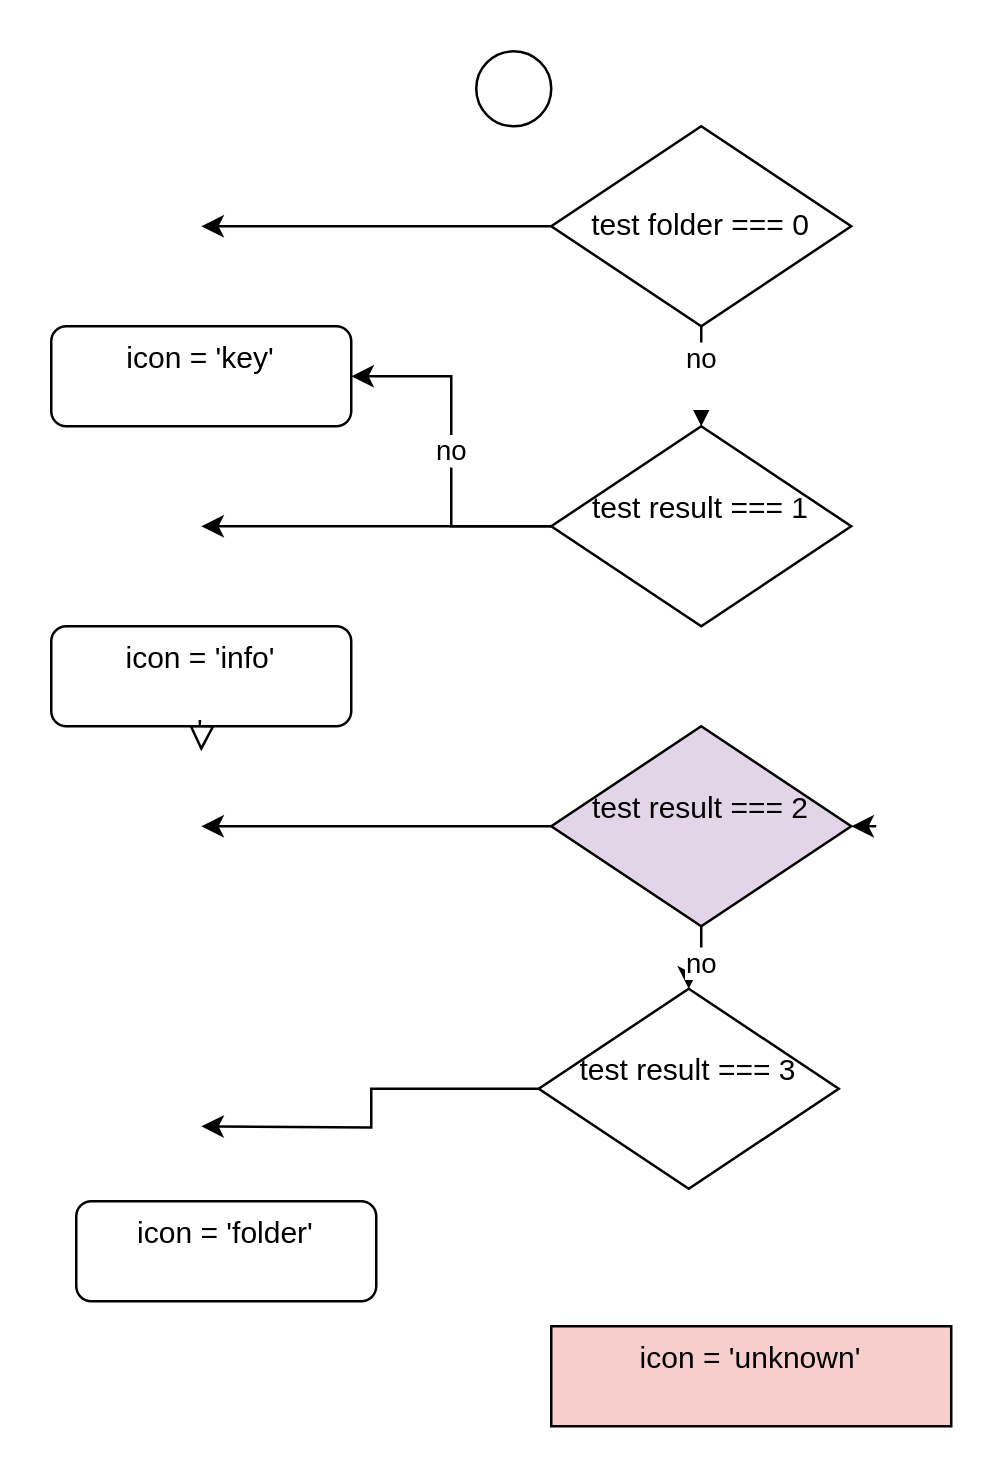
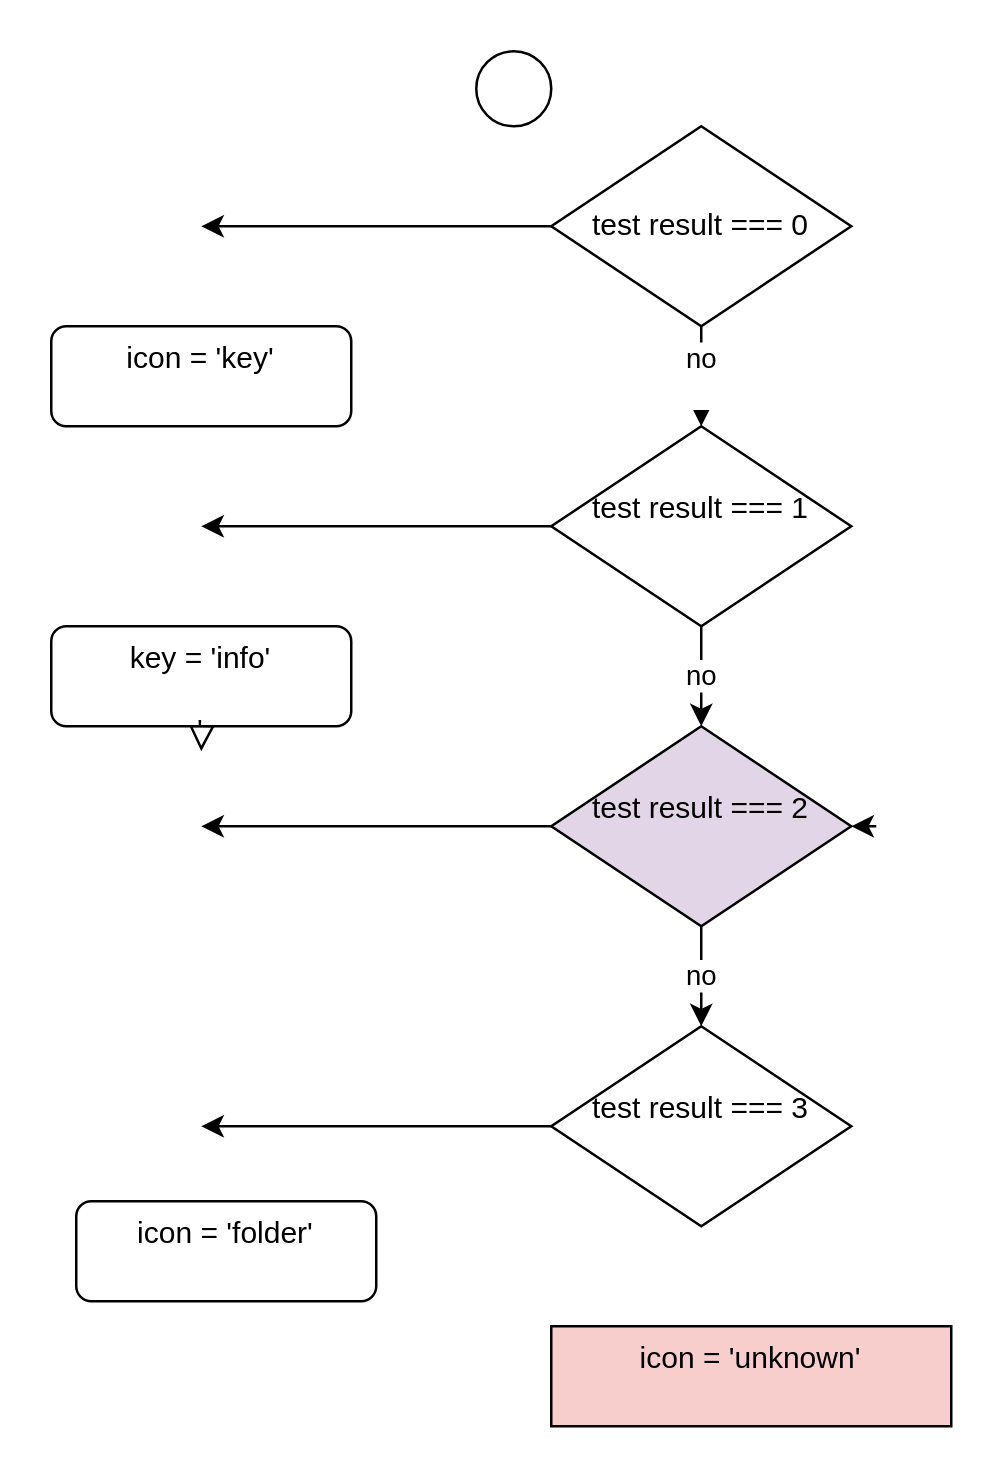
(701, 226) -> (701, 226)
(439, 376) -> (701, 691)
(201, 676) -> (201, 676)
(689, 1089) -> (701, 1126)
